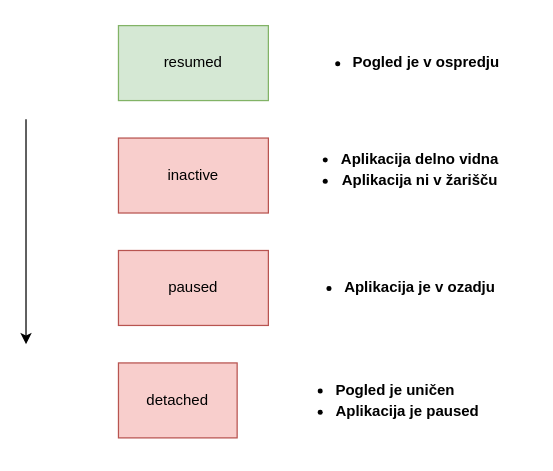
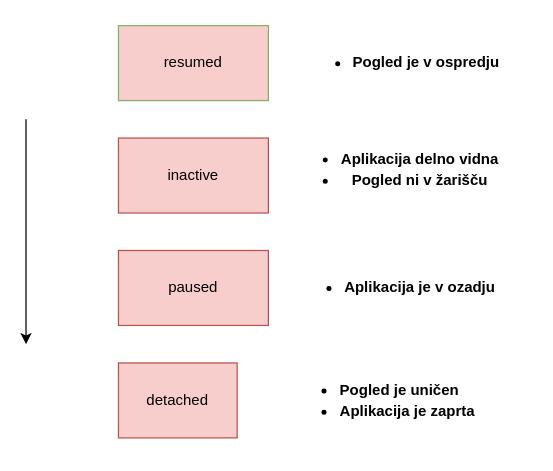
(193, 63) -> (193, 63)
(395, 169) -> (395, 169)
(383, 401) -> (383, 401)
